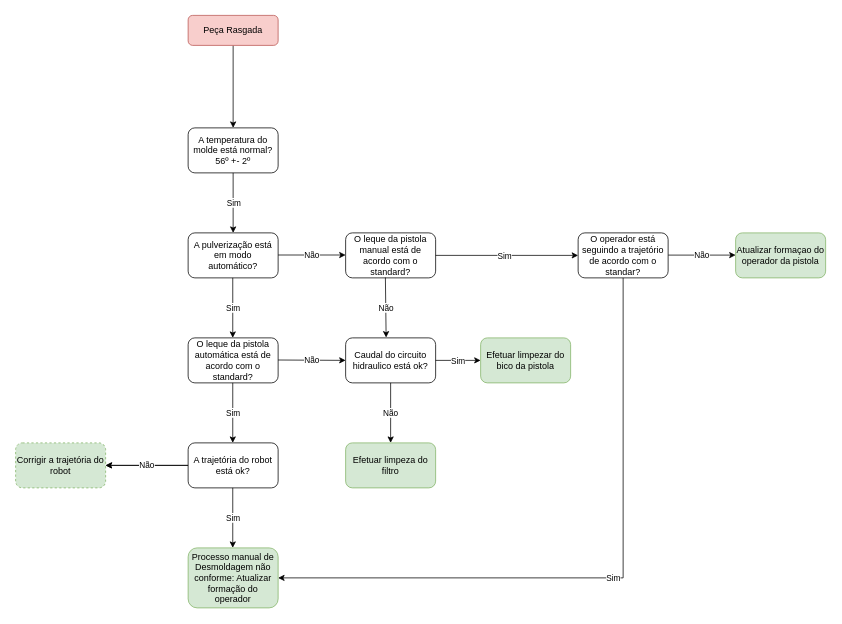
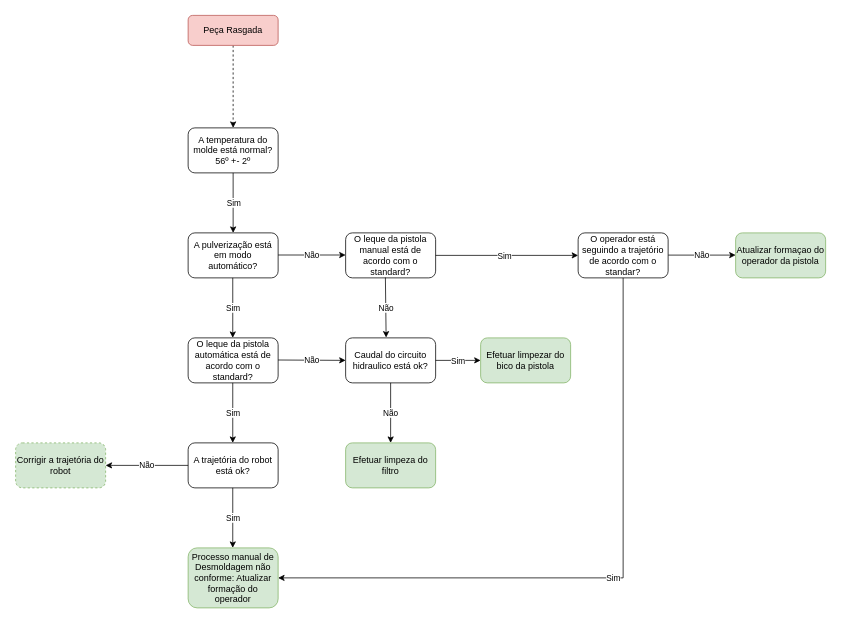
(233, 85) -> (233, 85)
(188, 465) -> none
